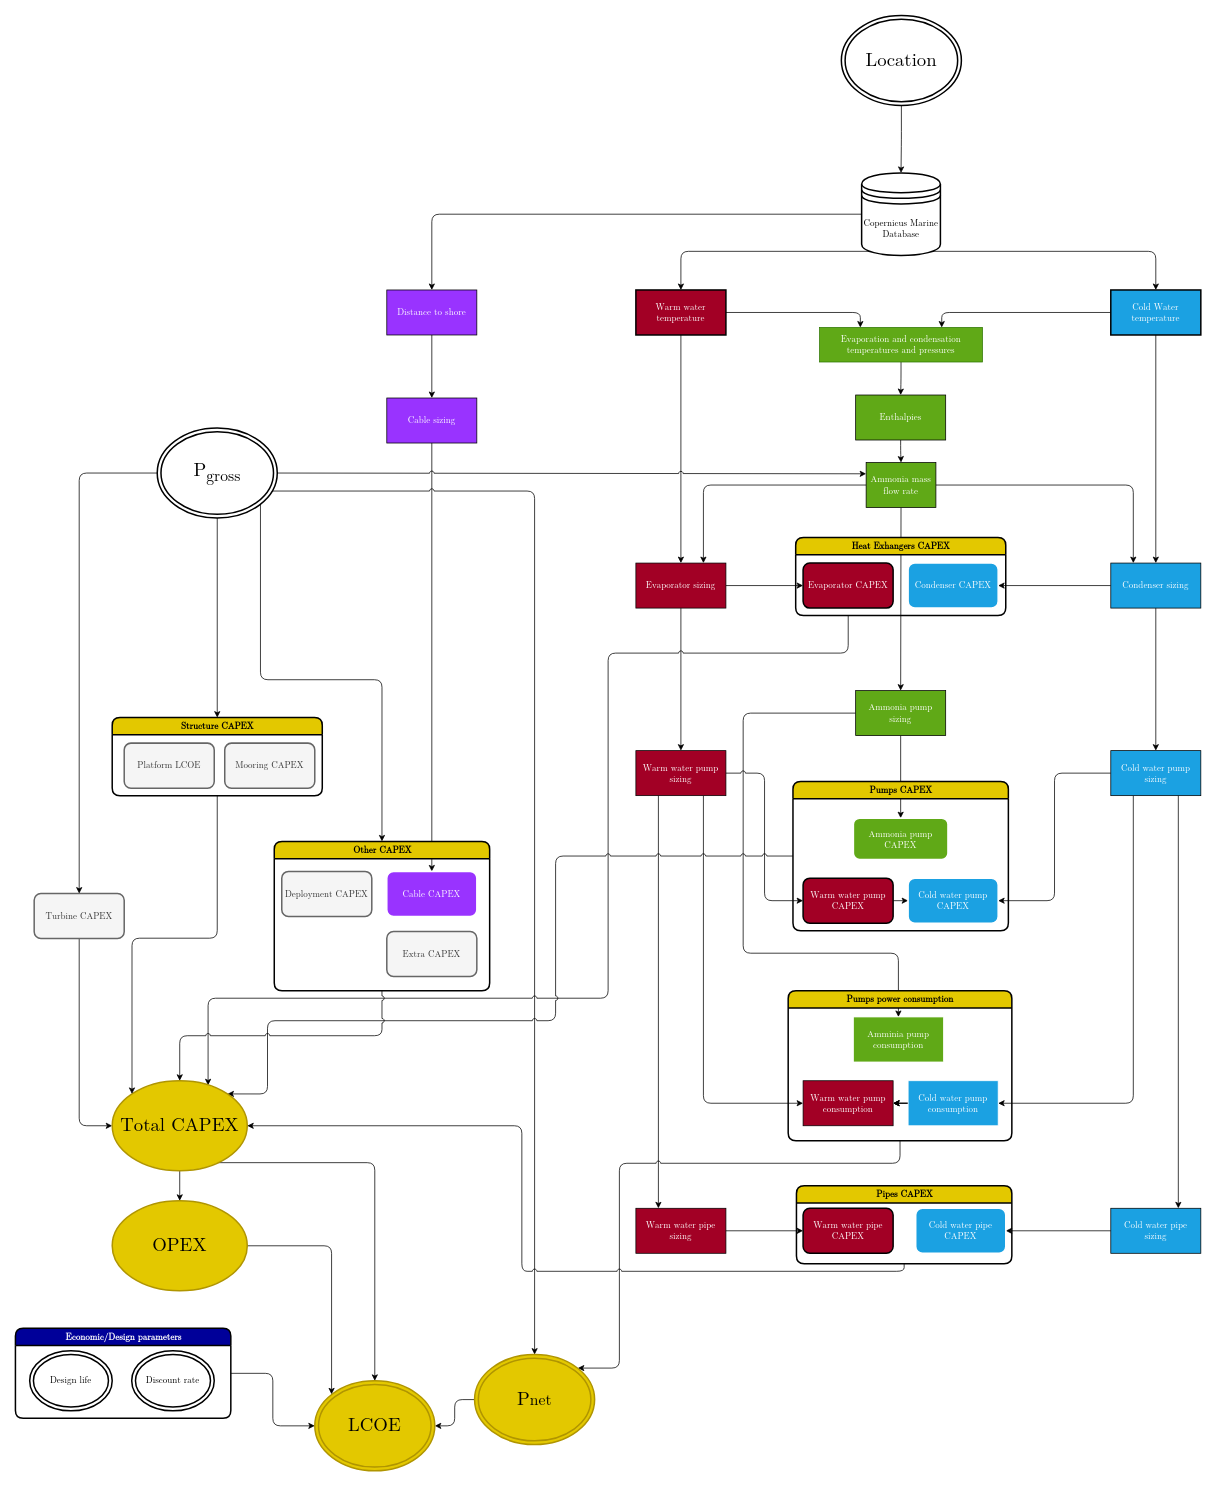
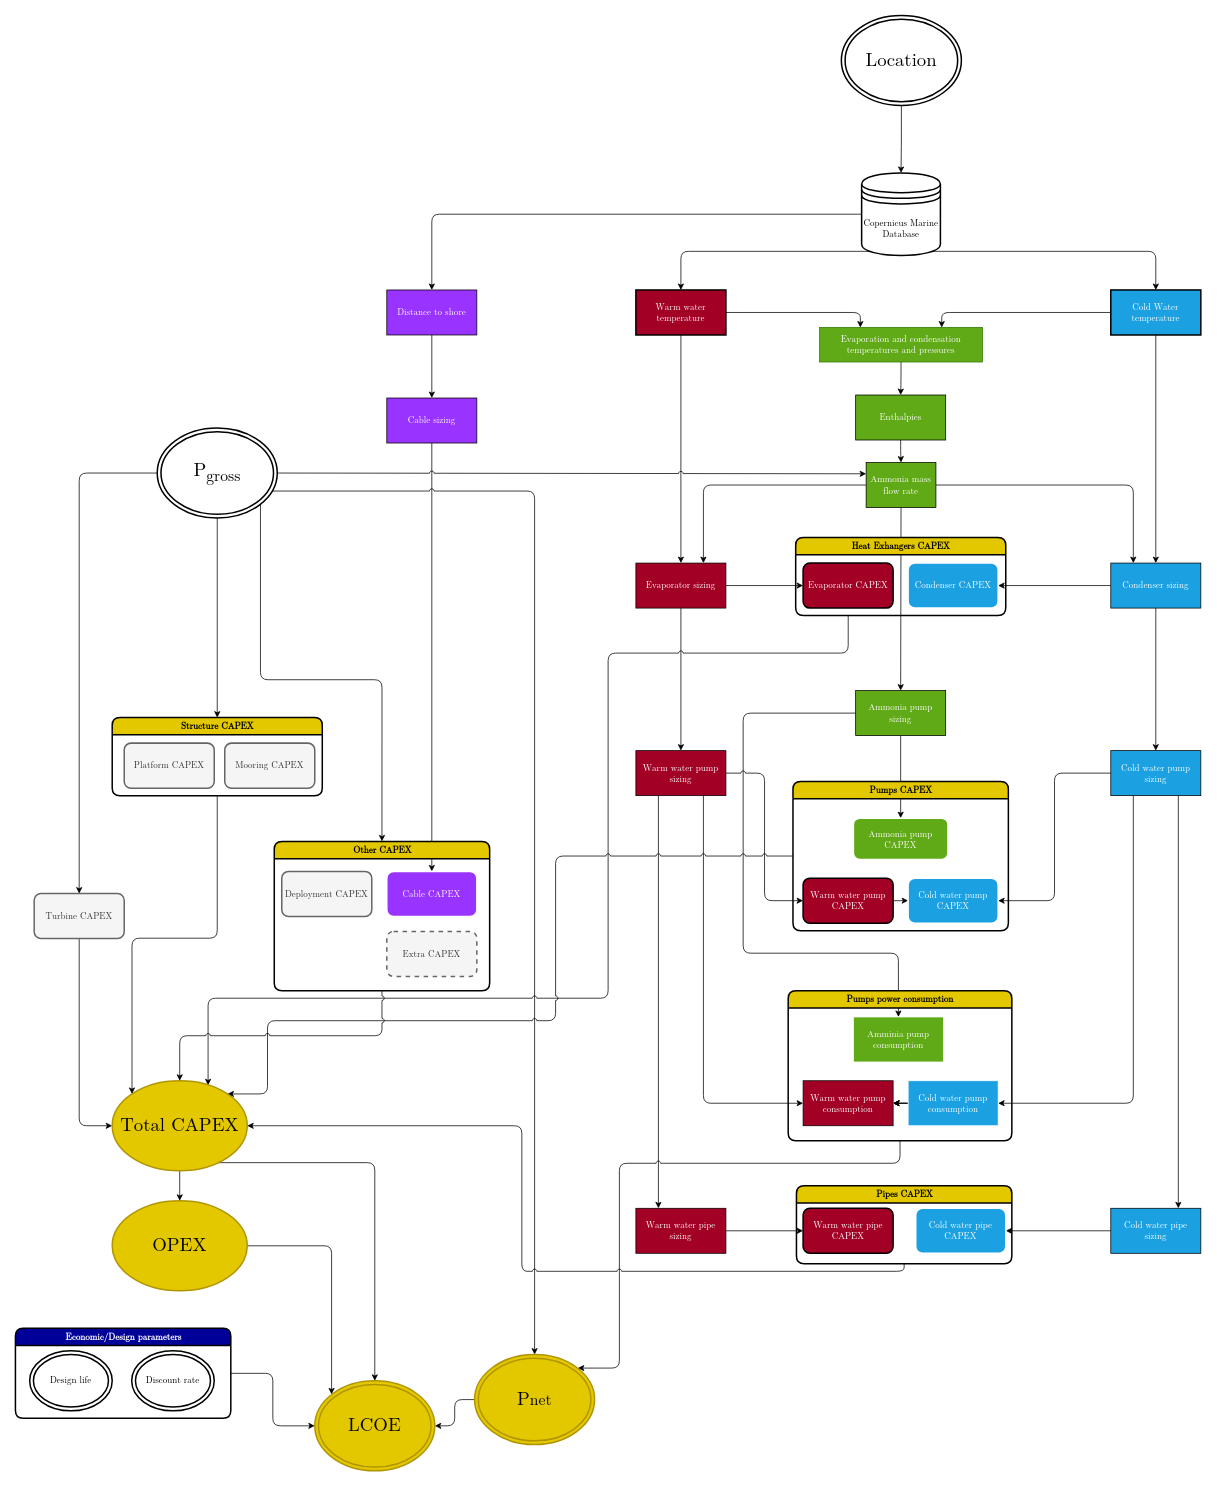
(169, 765) -> (169, 765)
(432, 954) -> (432, 954)
